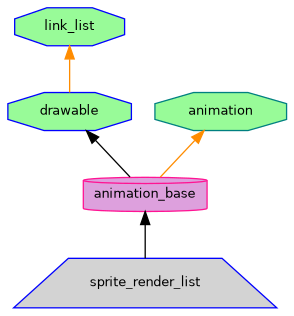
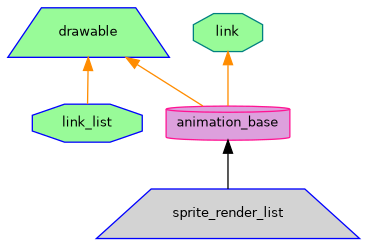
(70, 76) -> (88, 87)
(70, 112) -> (89, 33)
(221, 112) -> (228, 33)
(113, 159) -> (170, 85)
